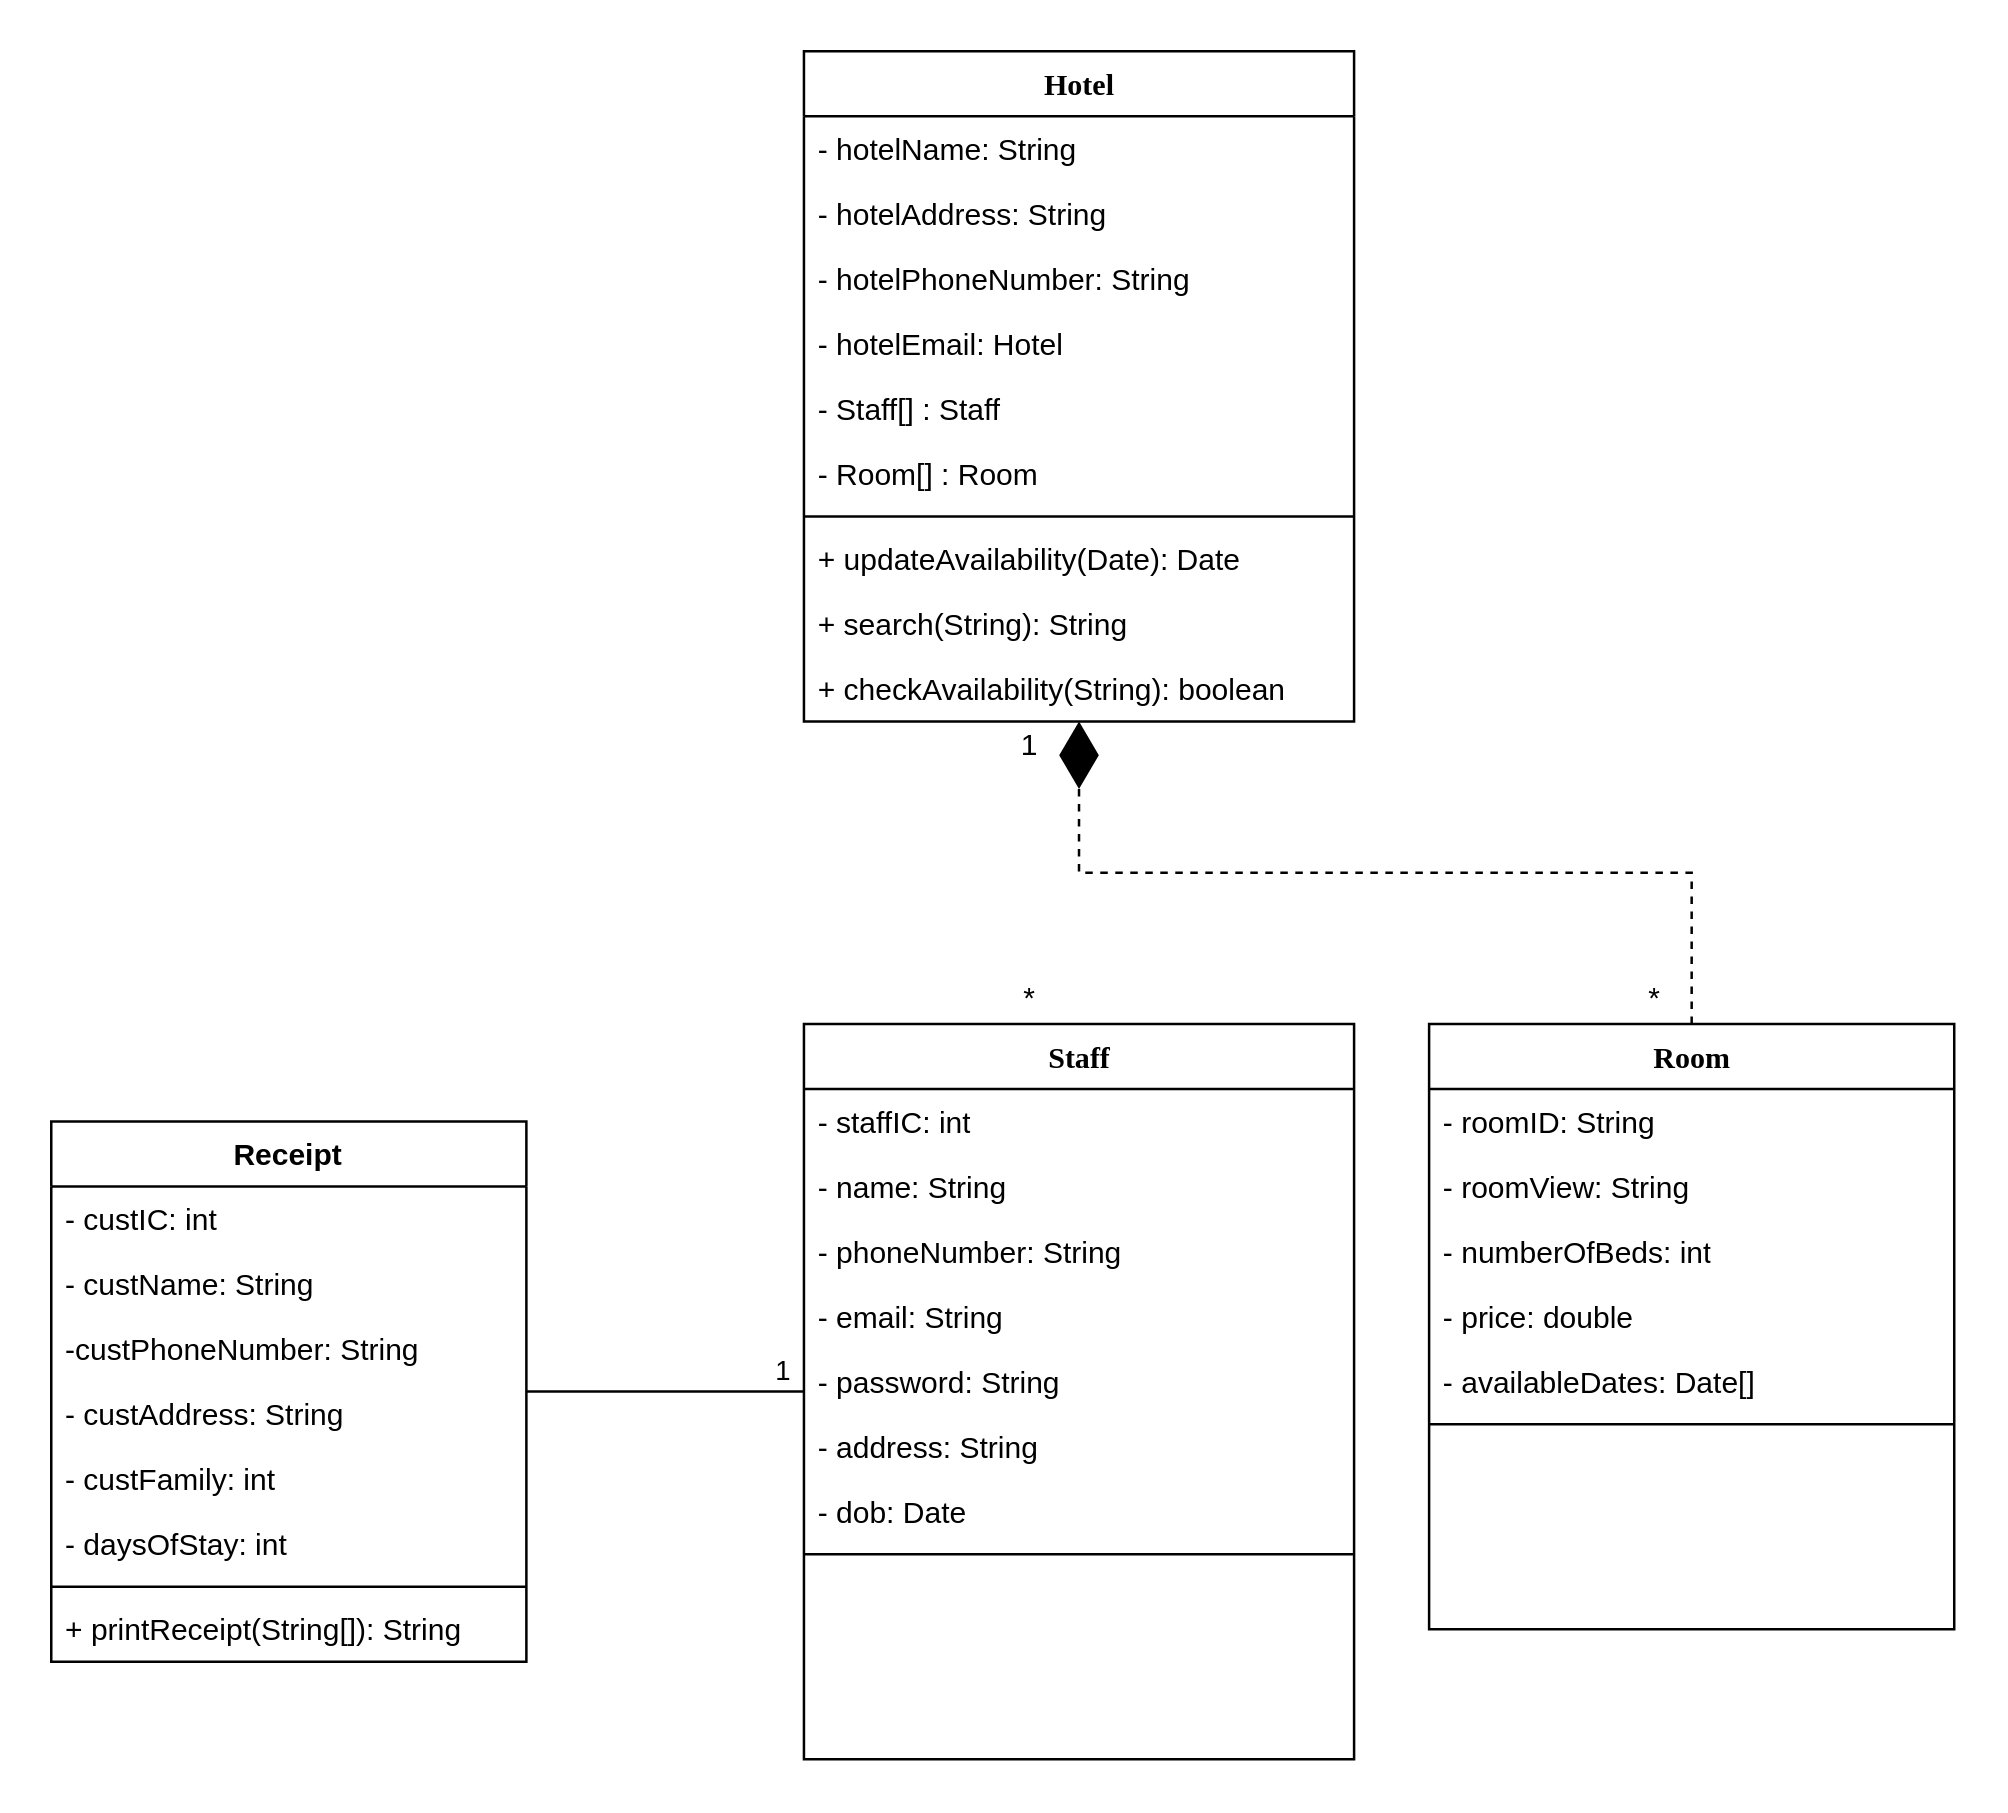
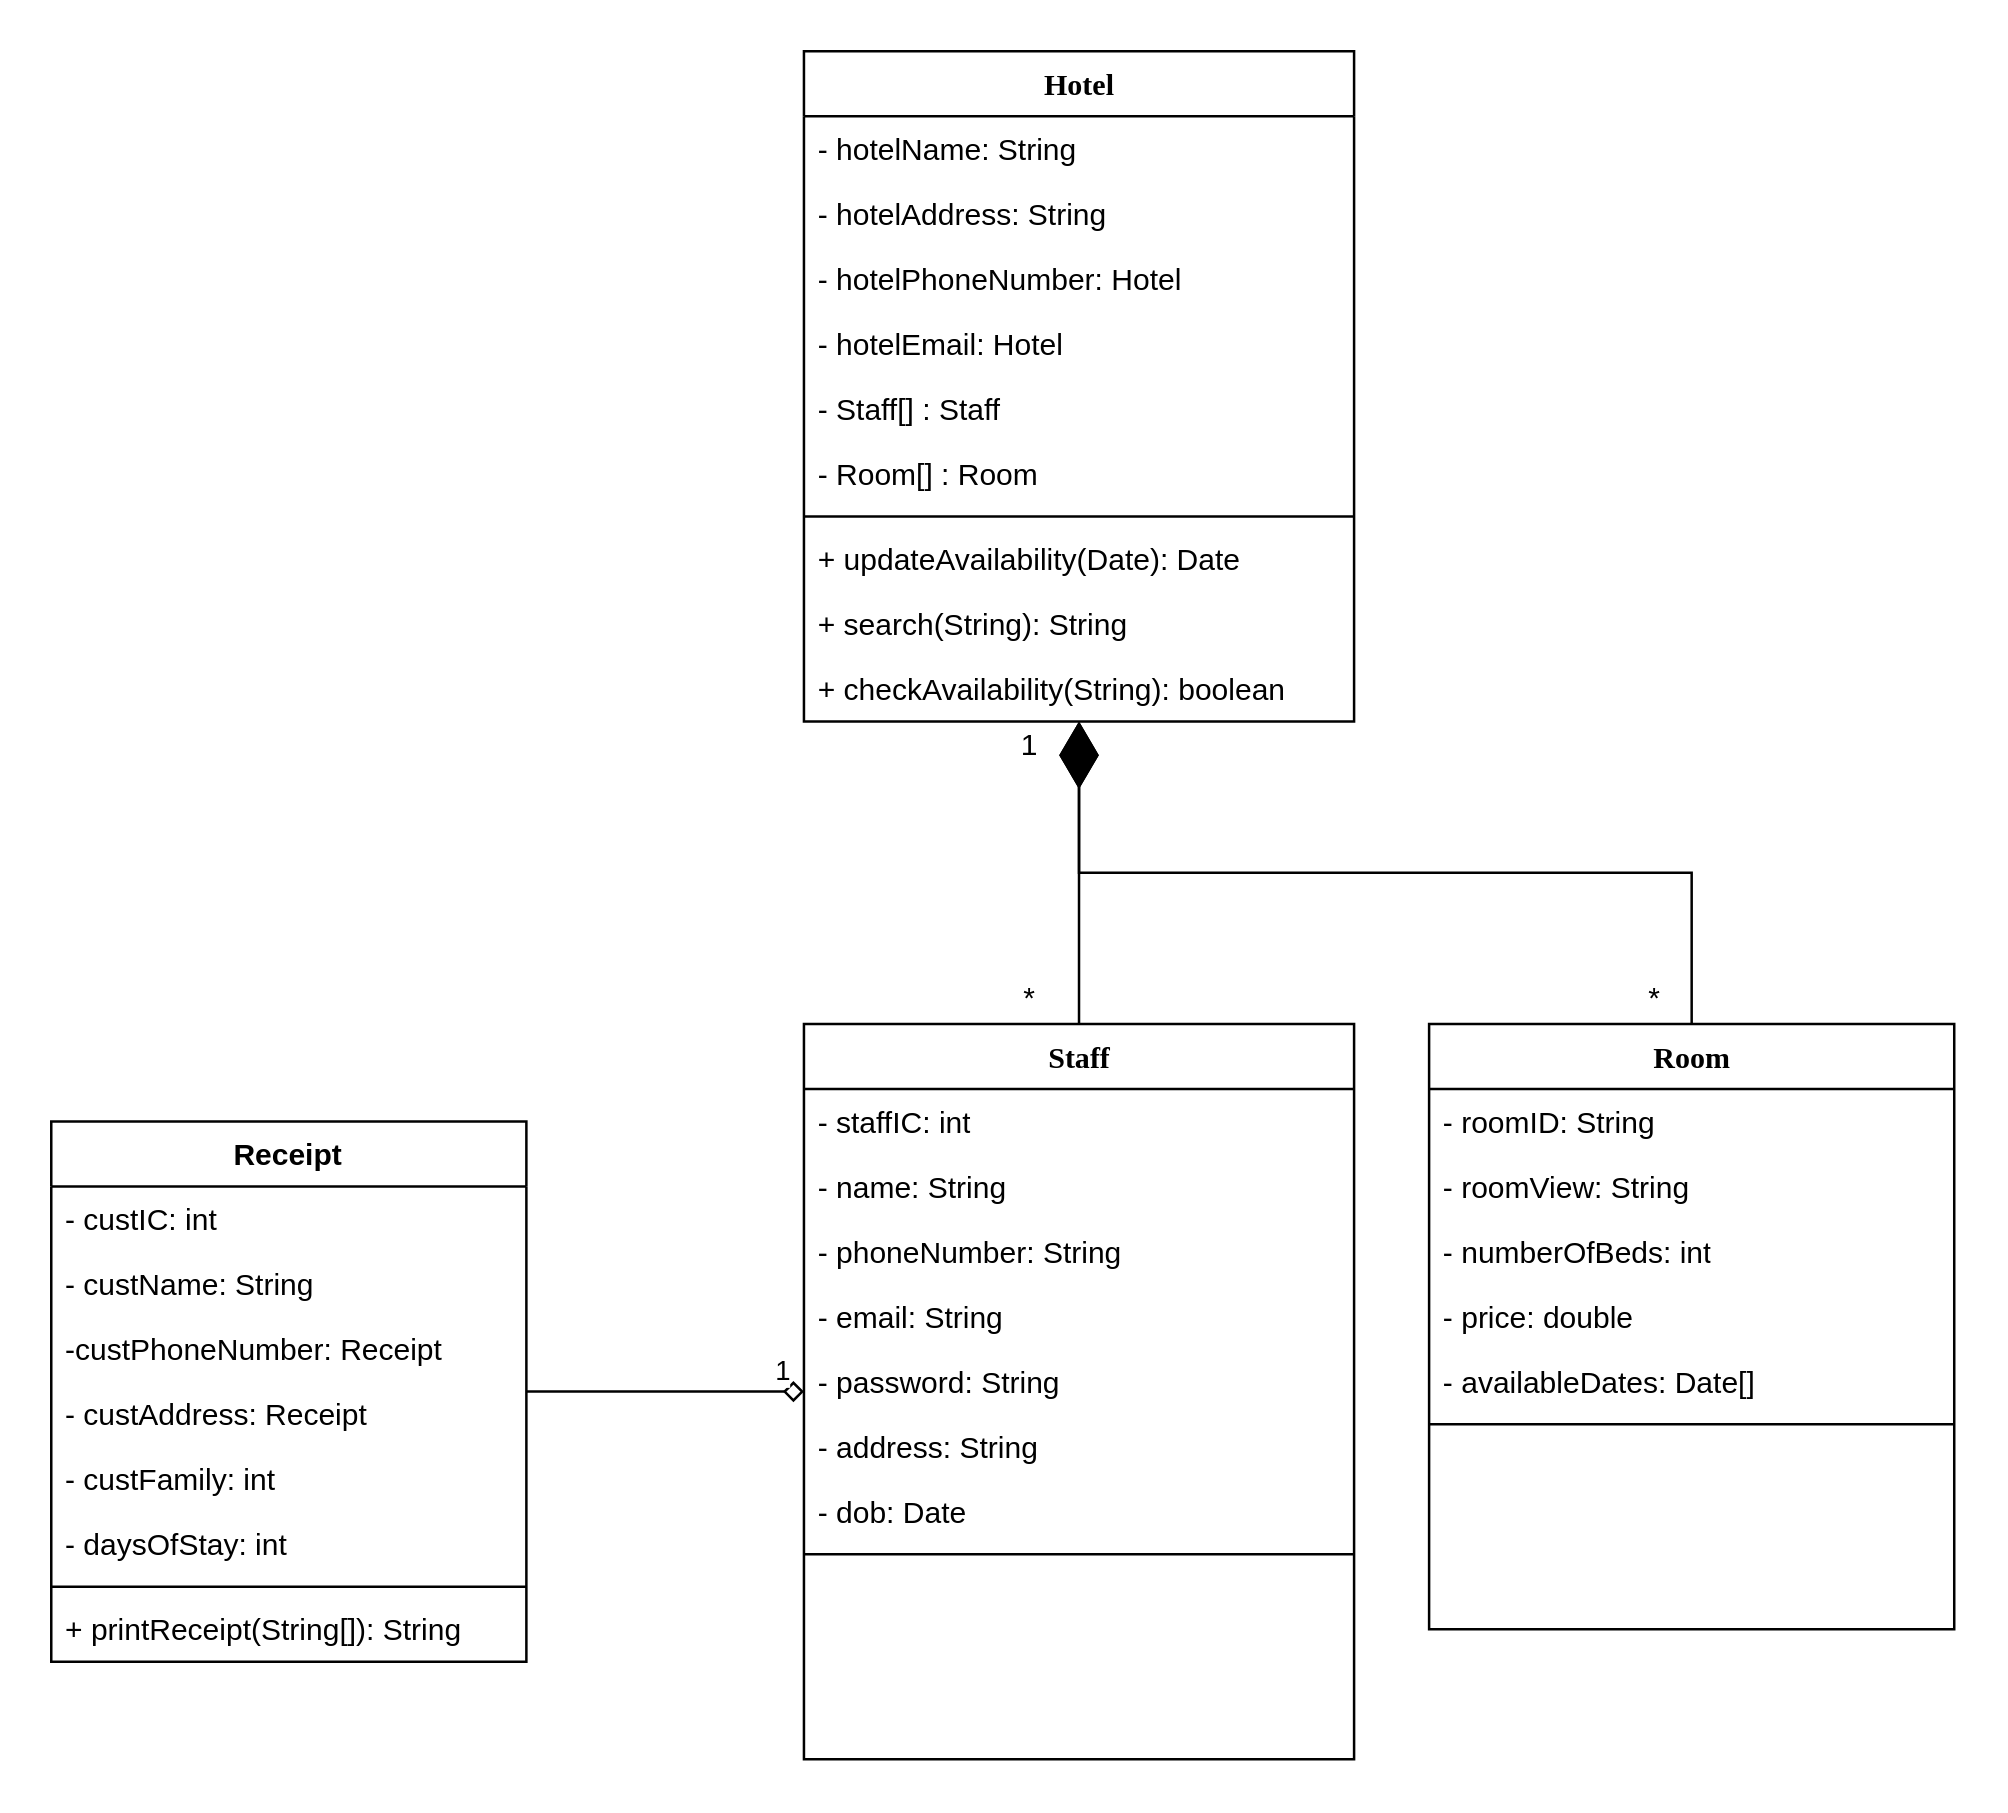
(1018, 282) -> (1009, 282)
(1459, 873) -> (1459, 873)
none -> (1079, 948)
(255, 1350) -> (263, 1350)
(793, 1391) -> (783, 1391)
(226, 1415) -> (234, 1415)
